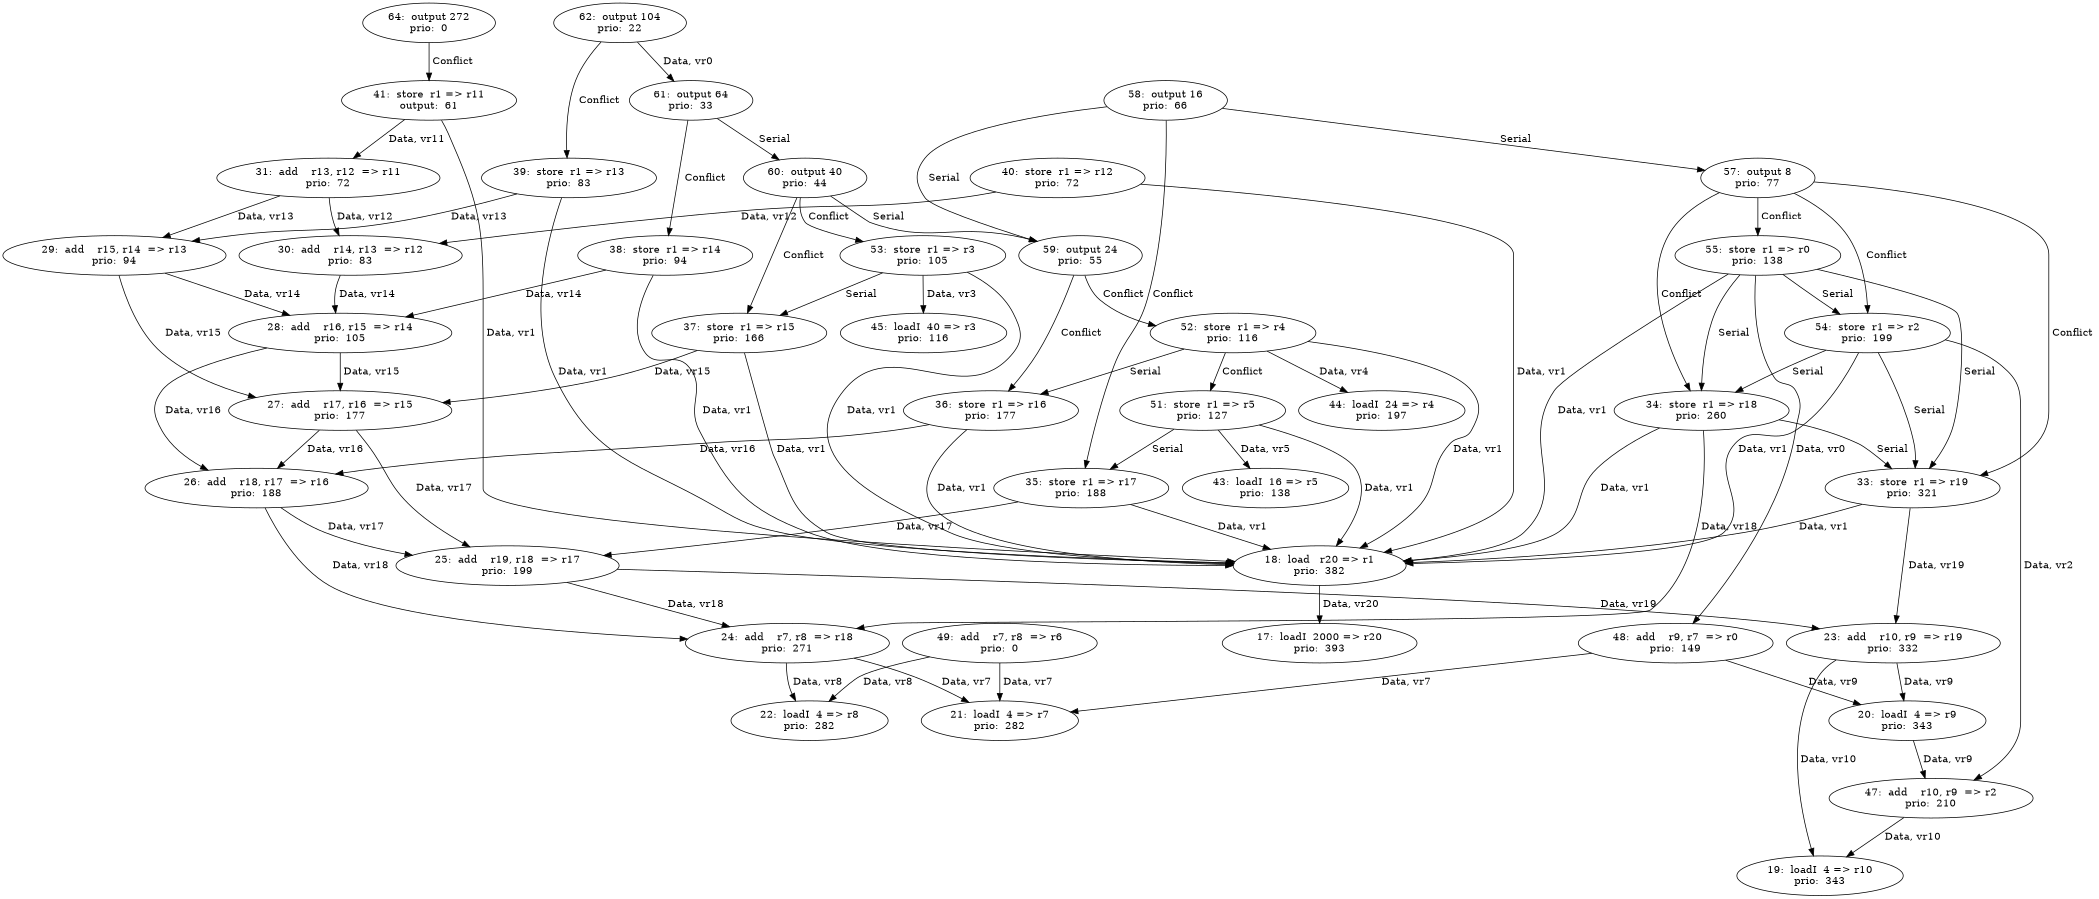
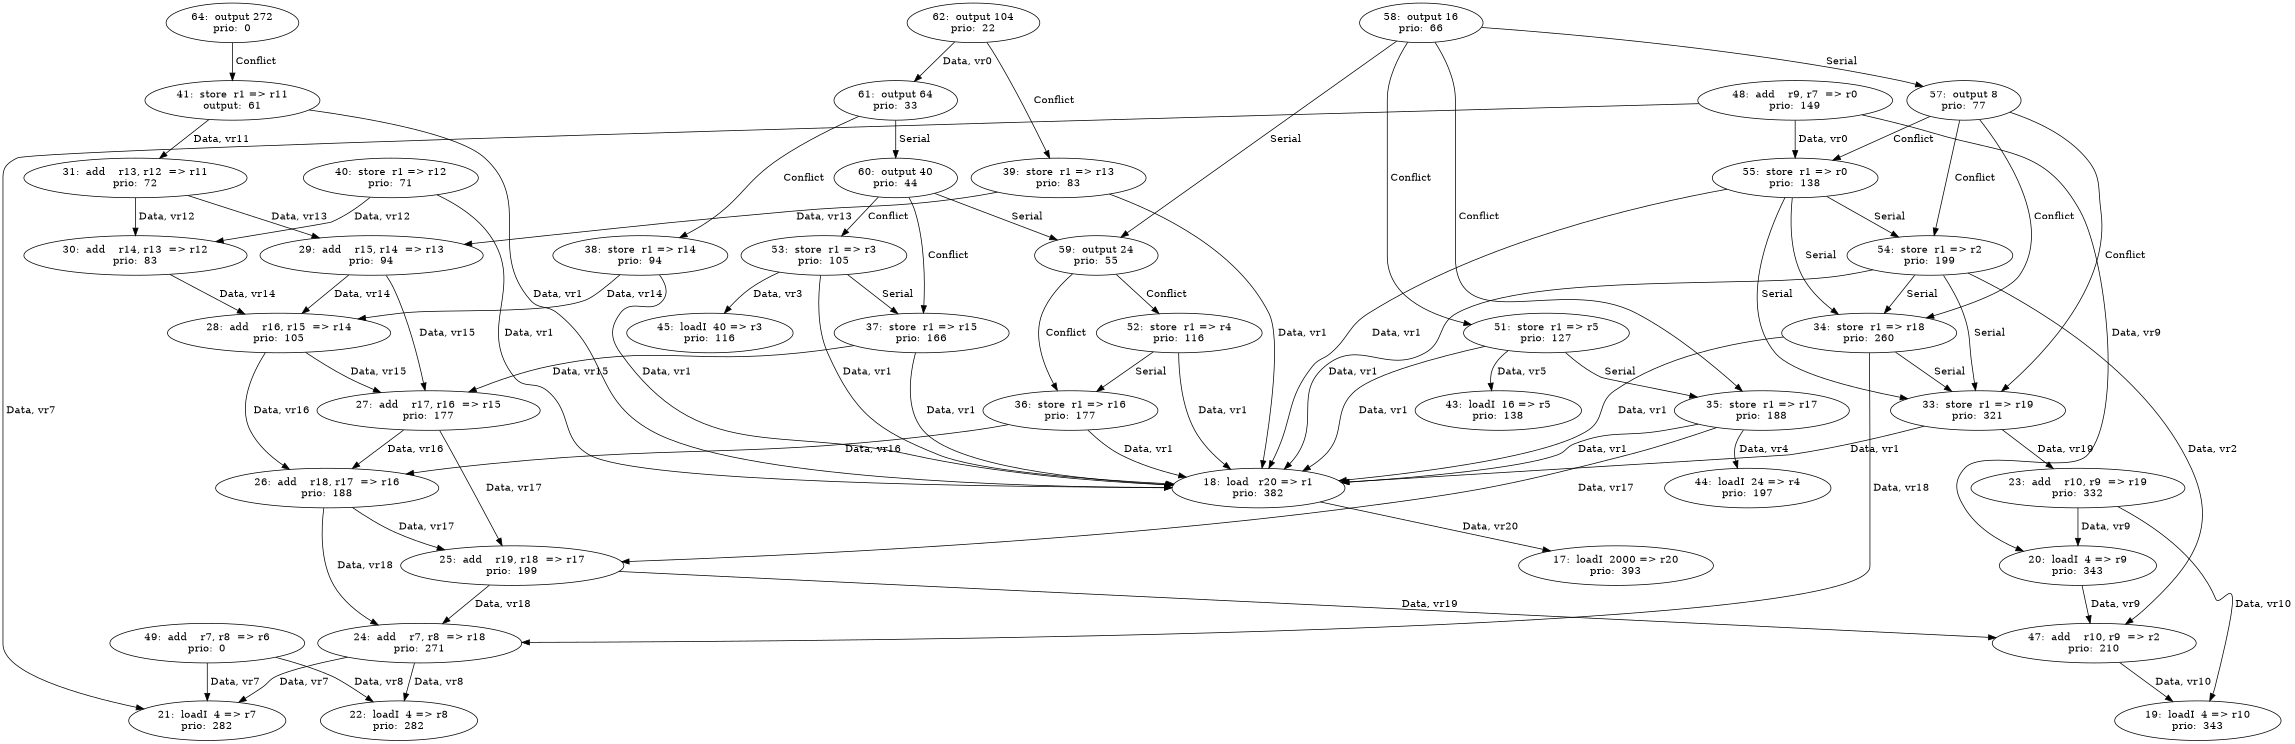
(1058, 178) -> (391, 178)
(1219, 368) -> (1387, 202)
(1304, 370) -> (1736, 445)
(1791, 451) -> (1795, 135)
(1215, 589) -> (1304, 604)
